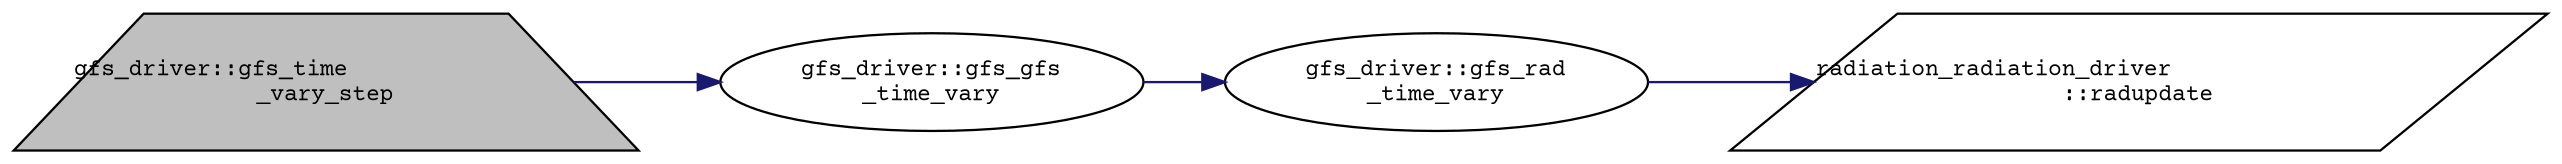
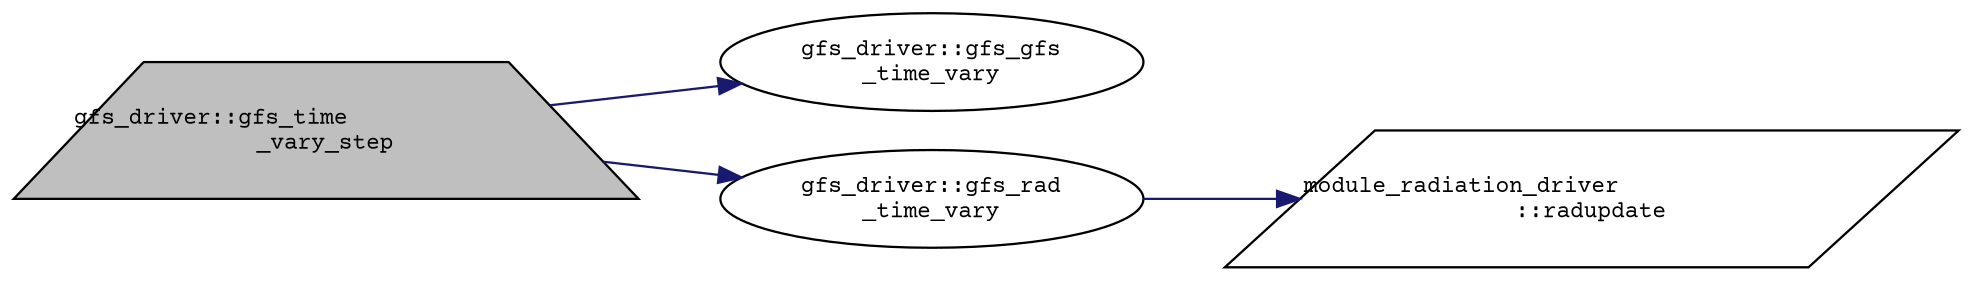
(1173, 82) -> (661, 168)
(2139, 82) -> (1592, 199)
